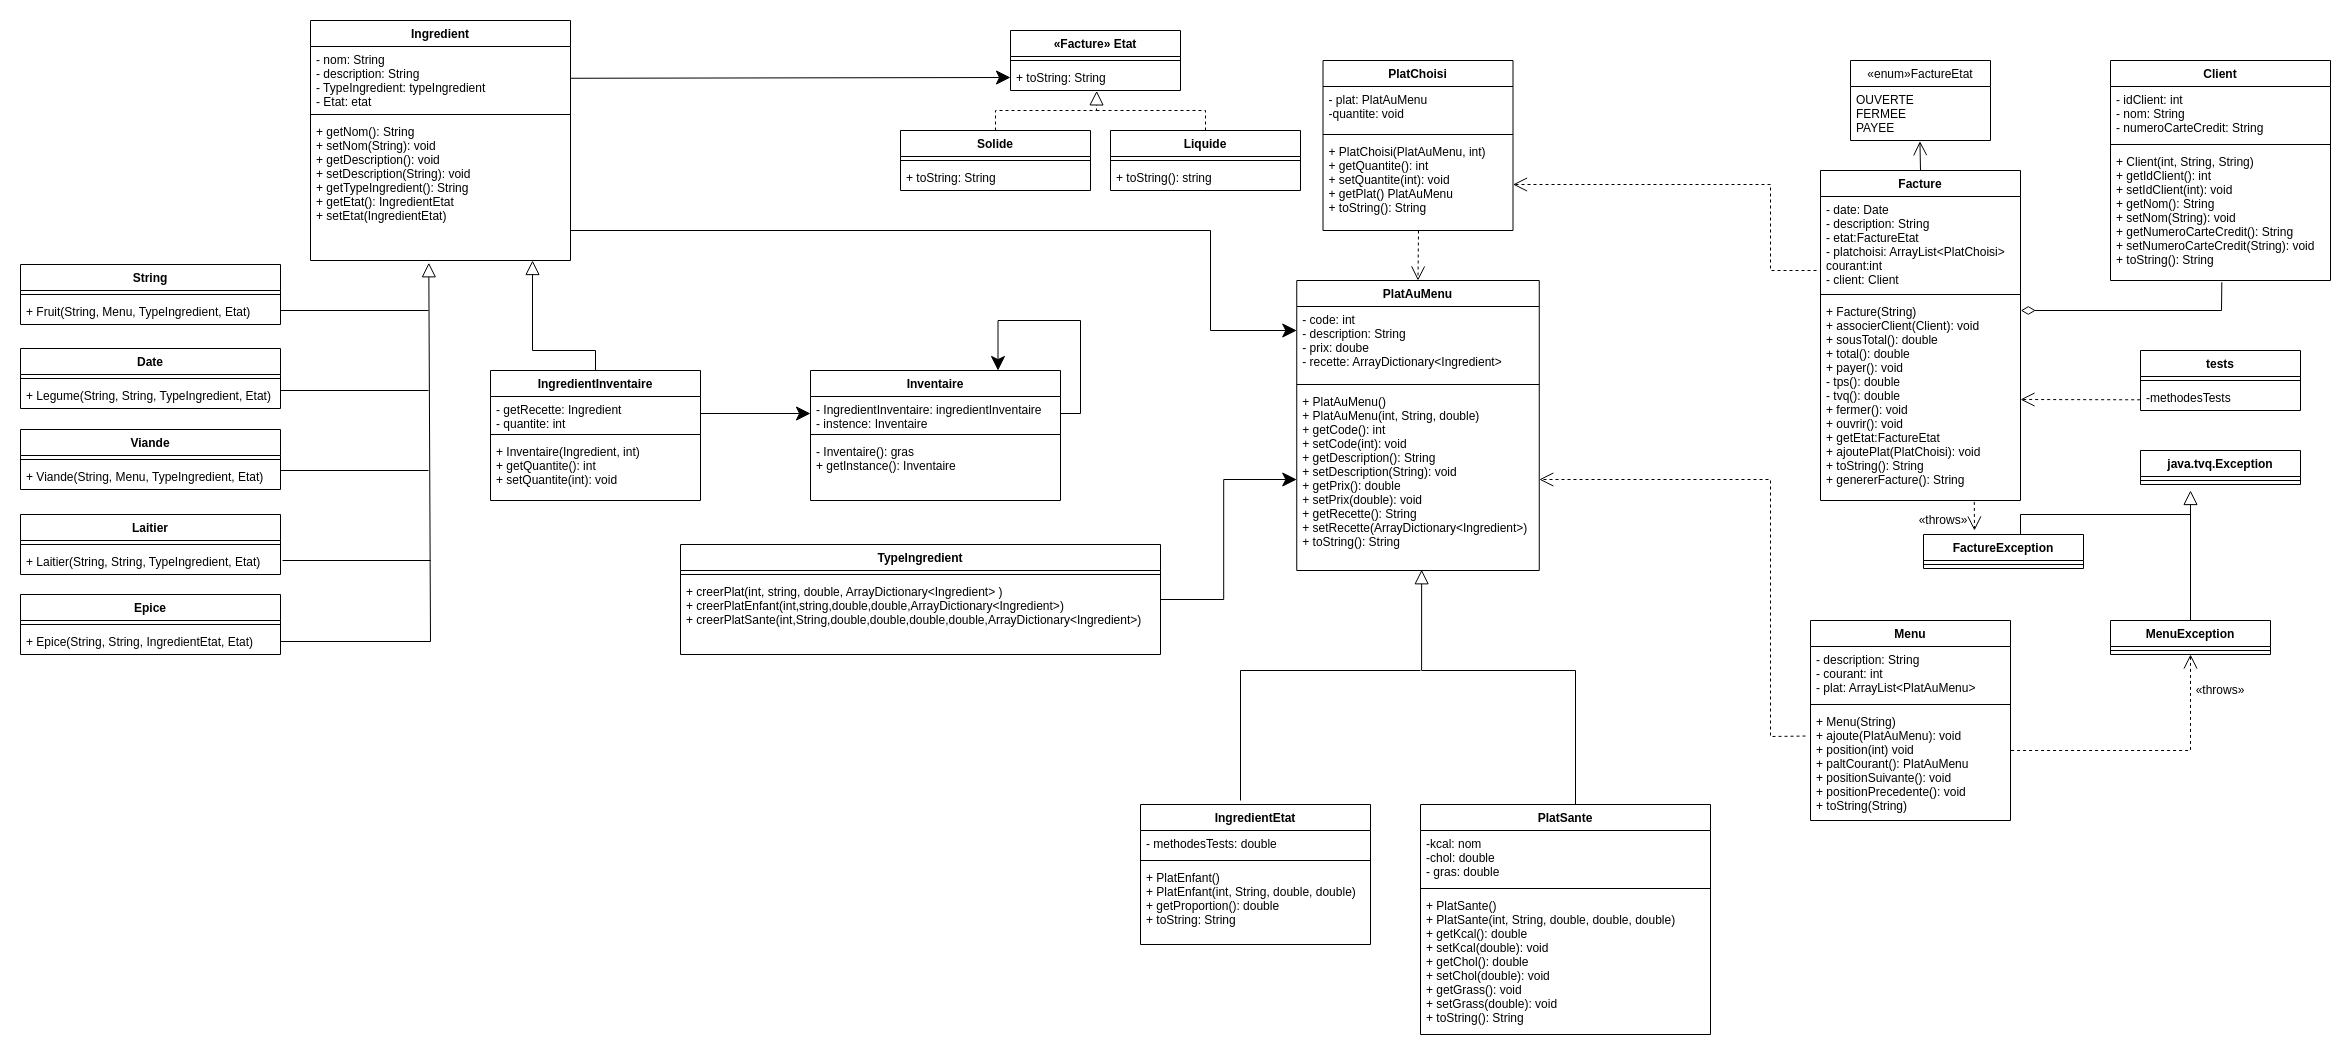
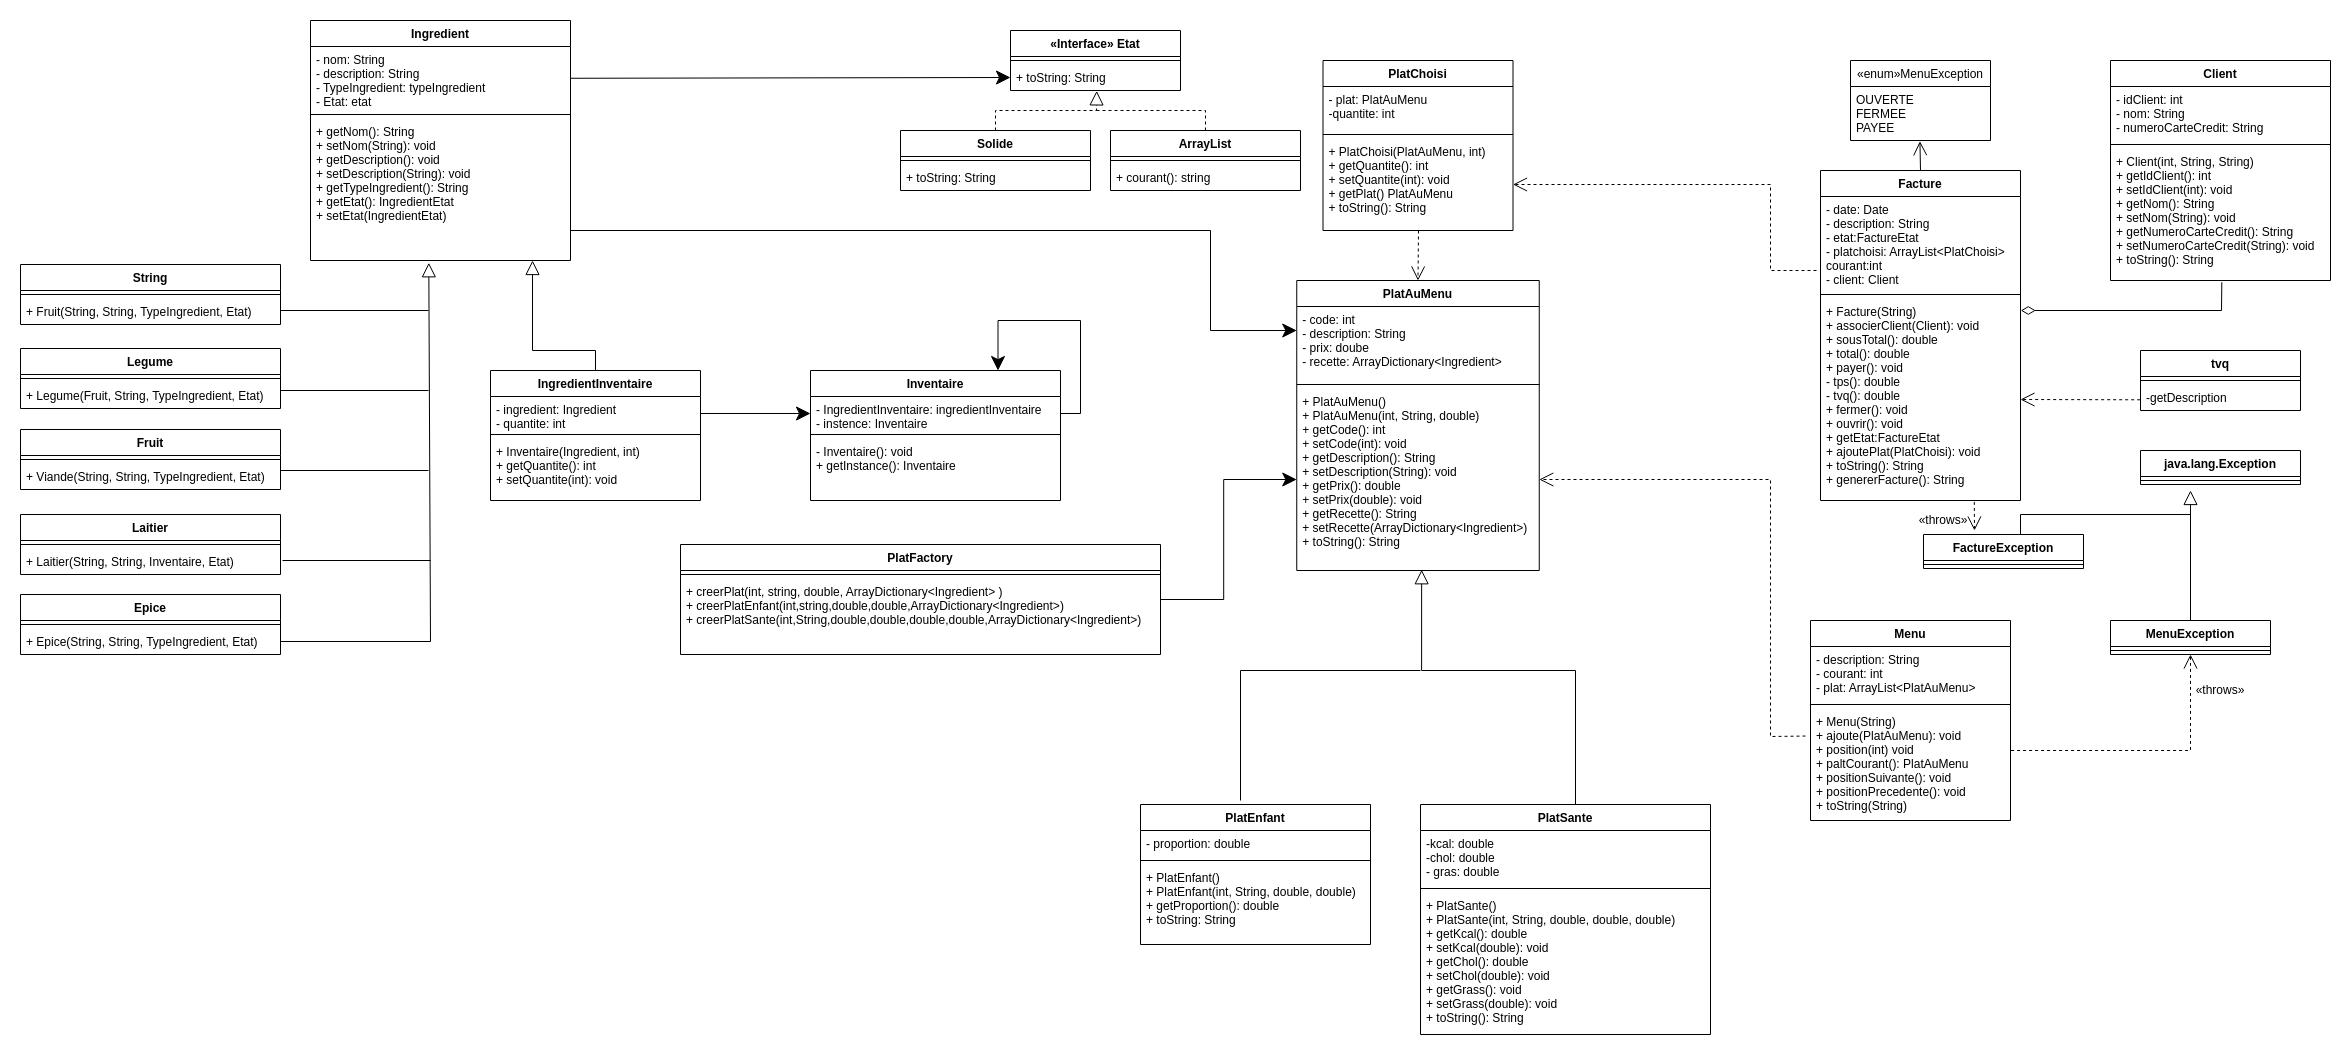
(1095, 44) -> (1095, 44)
(1920, 74) -> (1920, 74)
(1381, 100) -> (1381, 100)
(1205, 144) -> (1205, 144)
(1175, 178) -> (1174, 178)
(155, 312) -> (160, 312)
(150, 362) -> (150, 362)
(2220, 364) -> (2220, 364)
(165, 396) -> (162, 396)
(2193, 398) -> (2193, 398)
(570, 410) -> (567, 410)
(150, 443) -> (150, 443)
(877, 452) -> (875, 452)
(2220, 464) -> (2220, 464)
(158, 477) -> (163, 477)
(920, 558) -> (920, 558)
(165, 562) -> (152, 562)
(160, 642) -> (160, 642)
(1255, 818) -> (1255, 818)
(1217, 844) -> (1205, 844)
(1455, 844) -> (1463, 844)
